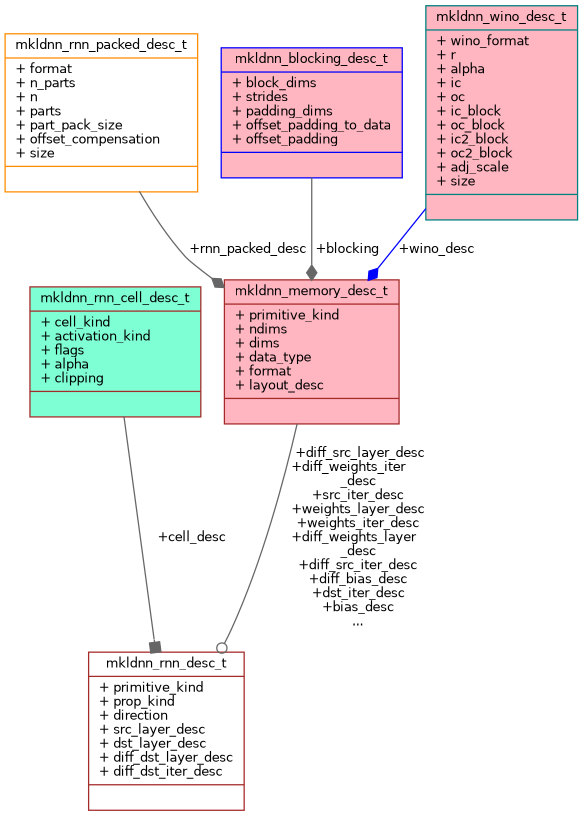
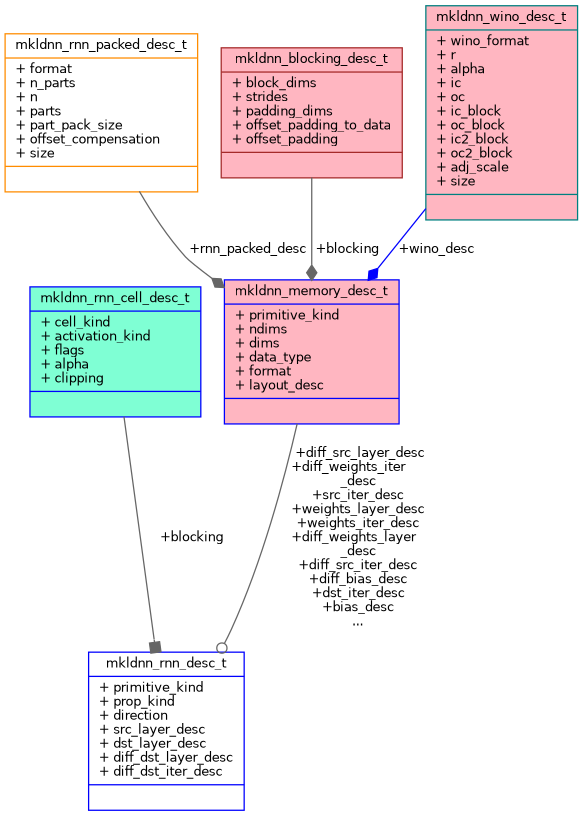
(312, 113) -> (312, 113)
(115, 352) -> (115, 352)
(312, 352) -> (312, 352)
(190, 538) -> (190, 538)
(166, 731) -> (166, 731)
